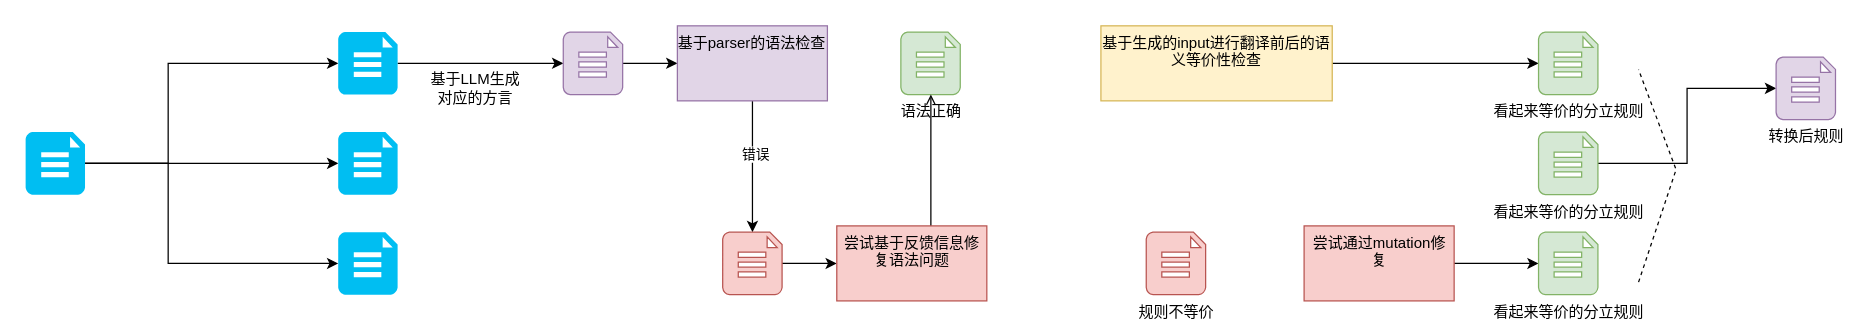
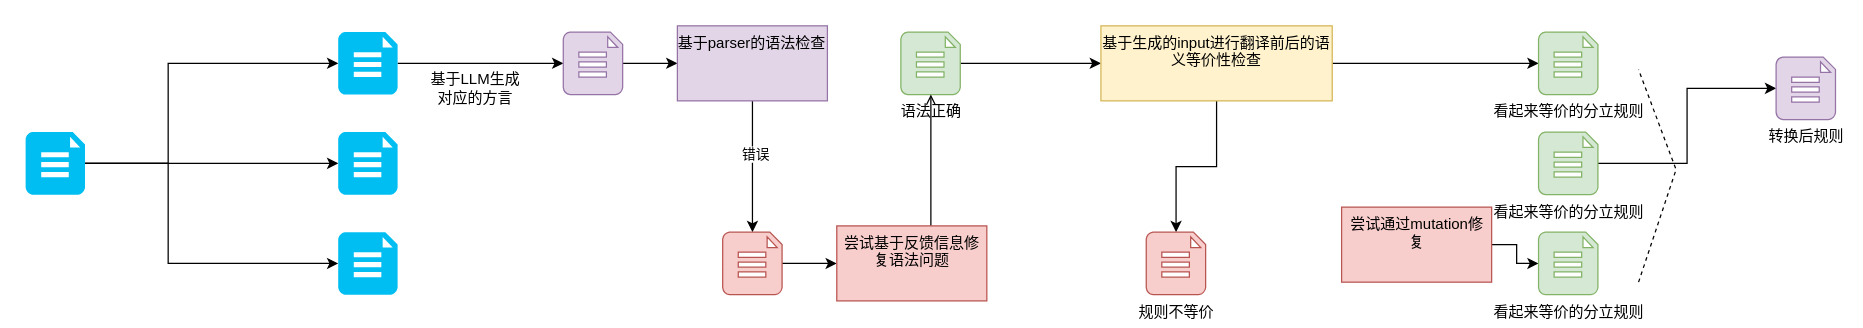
none -> (1026, 63)
none -> (1200, 166)
(1379, 263) -> (1416, 244)
